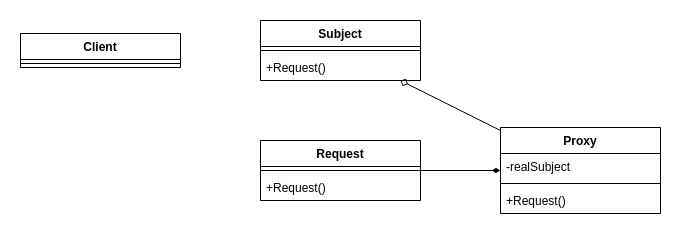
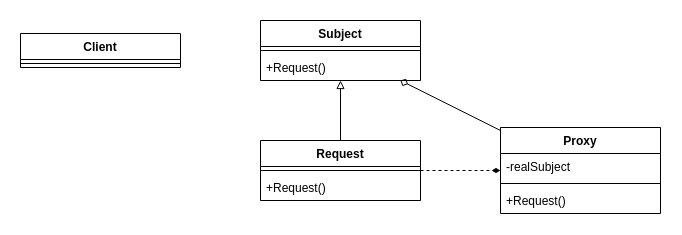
none -> (341, 115)
(457, 171) -> (457, 171)
